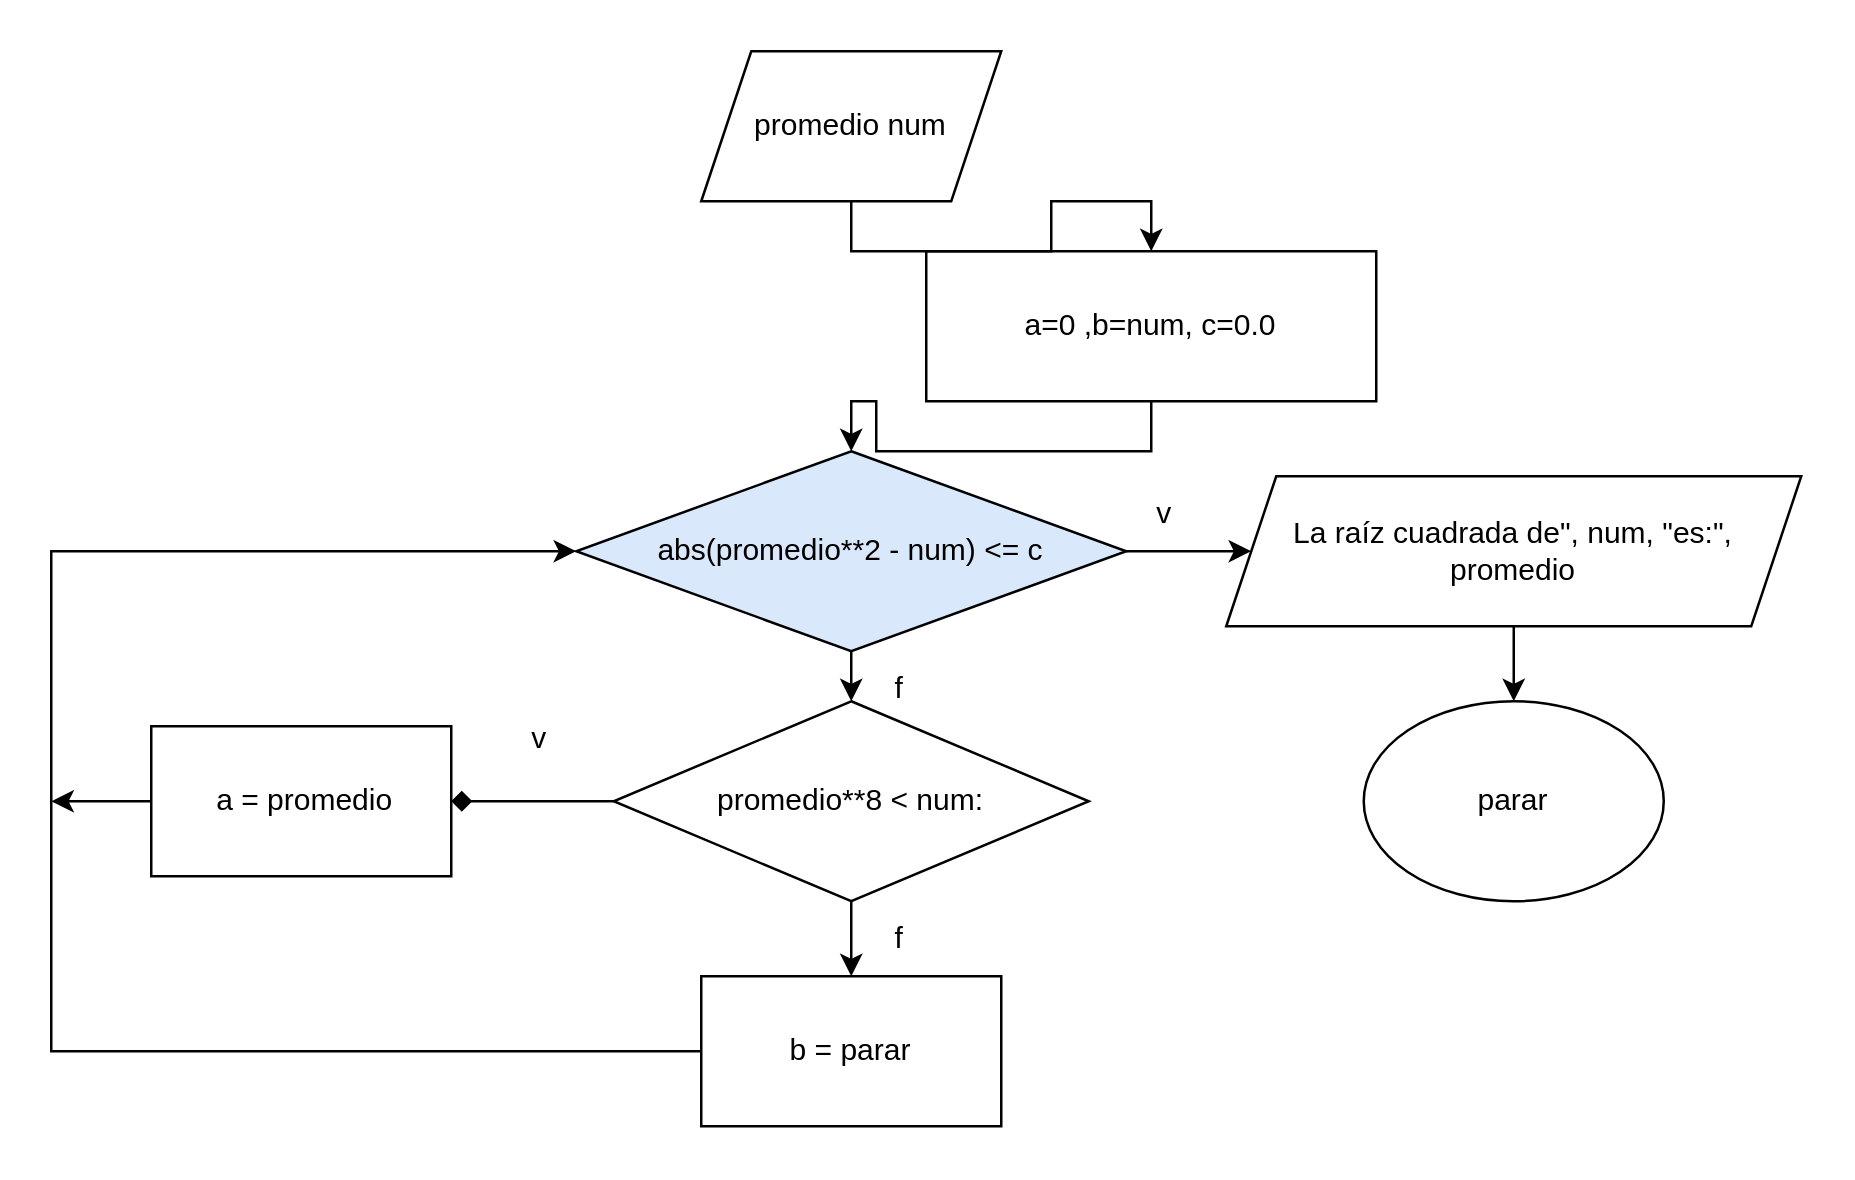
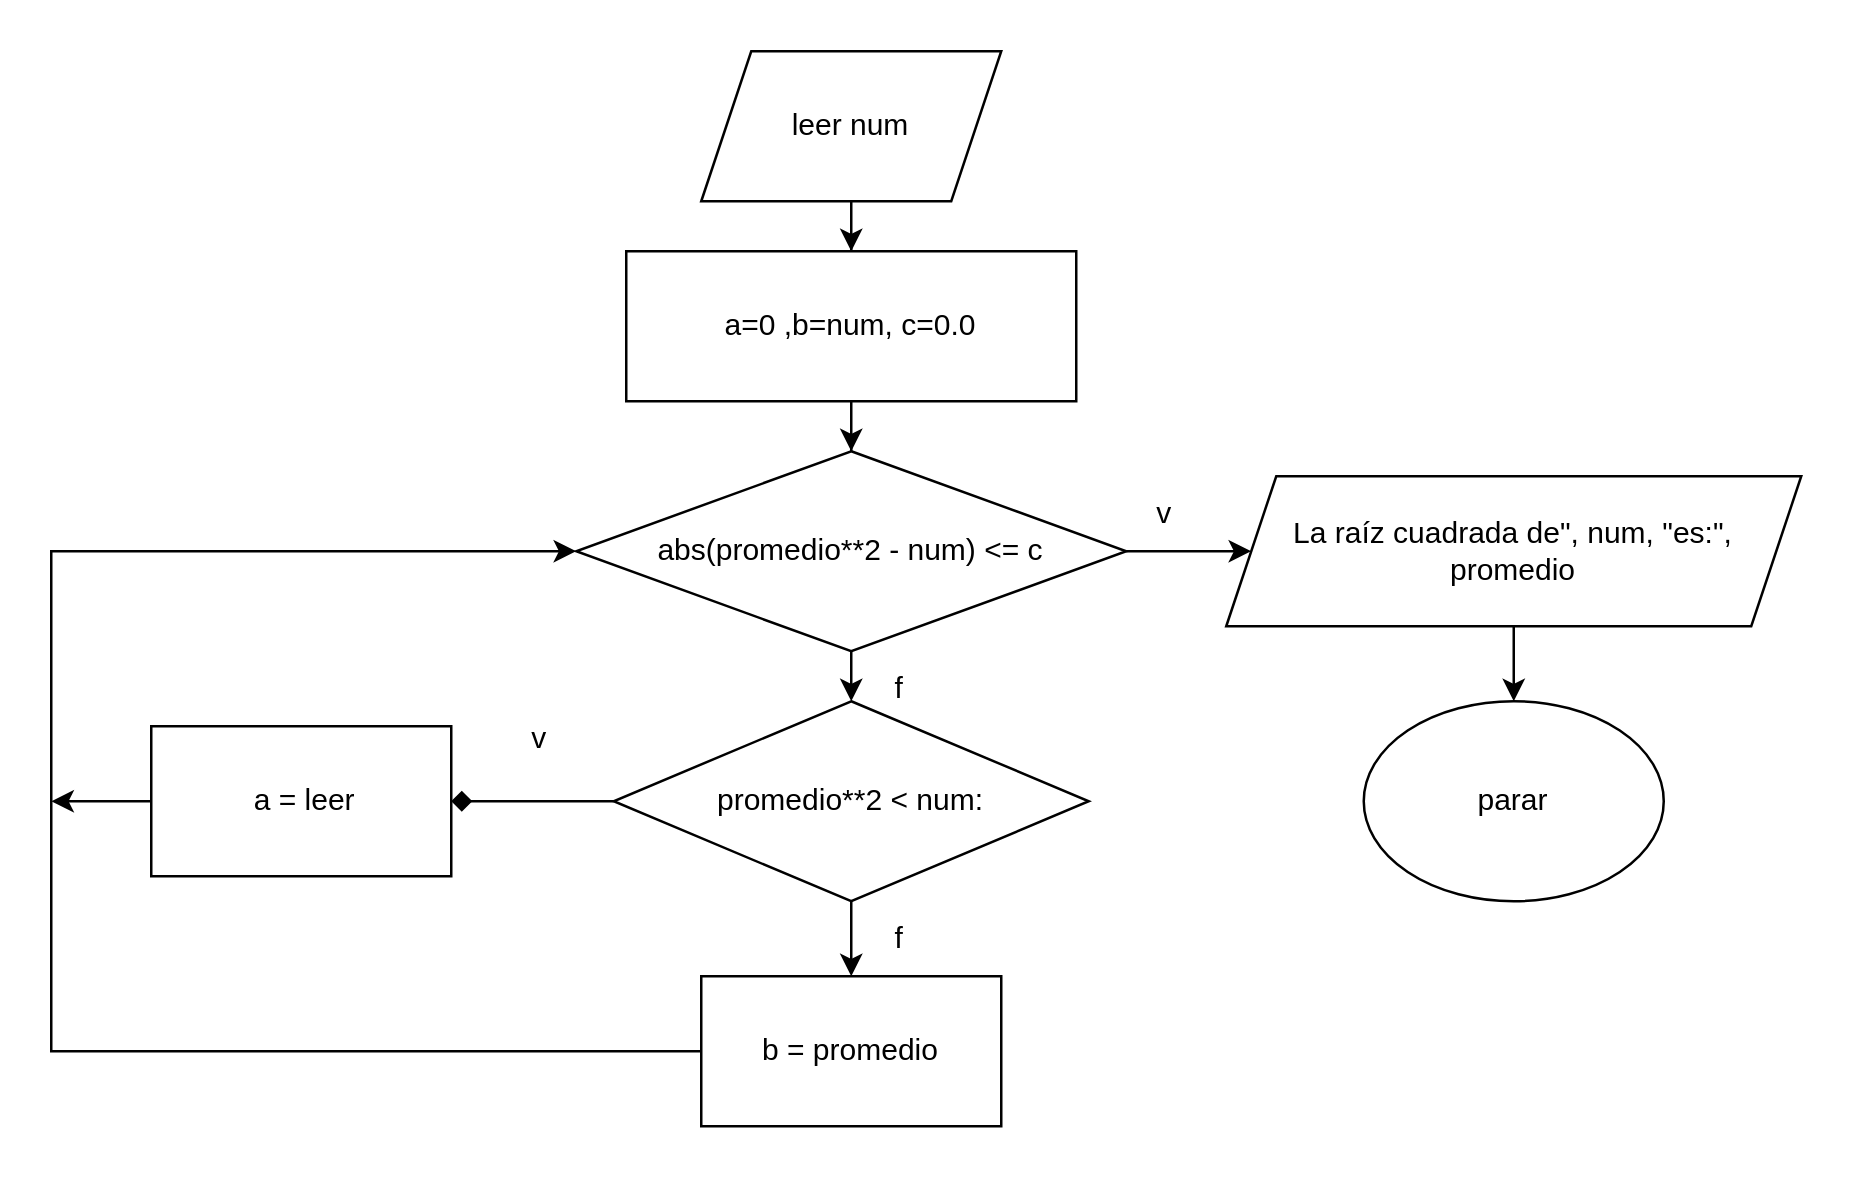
(851, 126) -> (851, 126)
(1151, 326) -> (851, 326)
(851, 551) -> (851, 551)
(301, 801) -> (301, 801)
(851, 801) -> (851, 801)
(851, 1051) -> (851, 1051)
